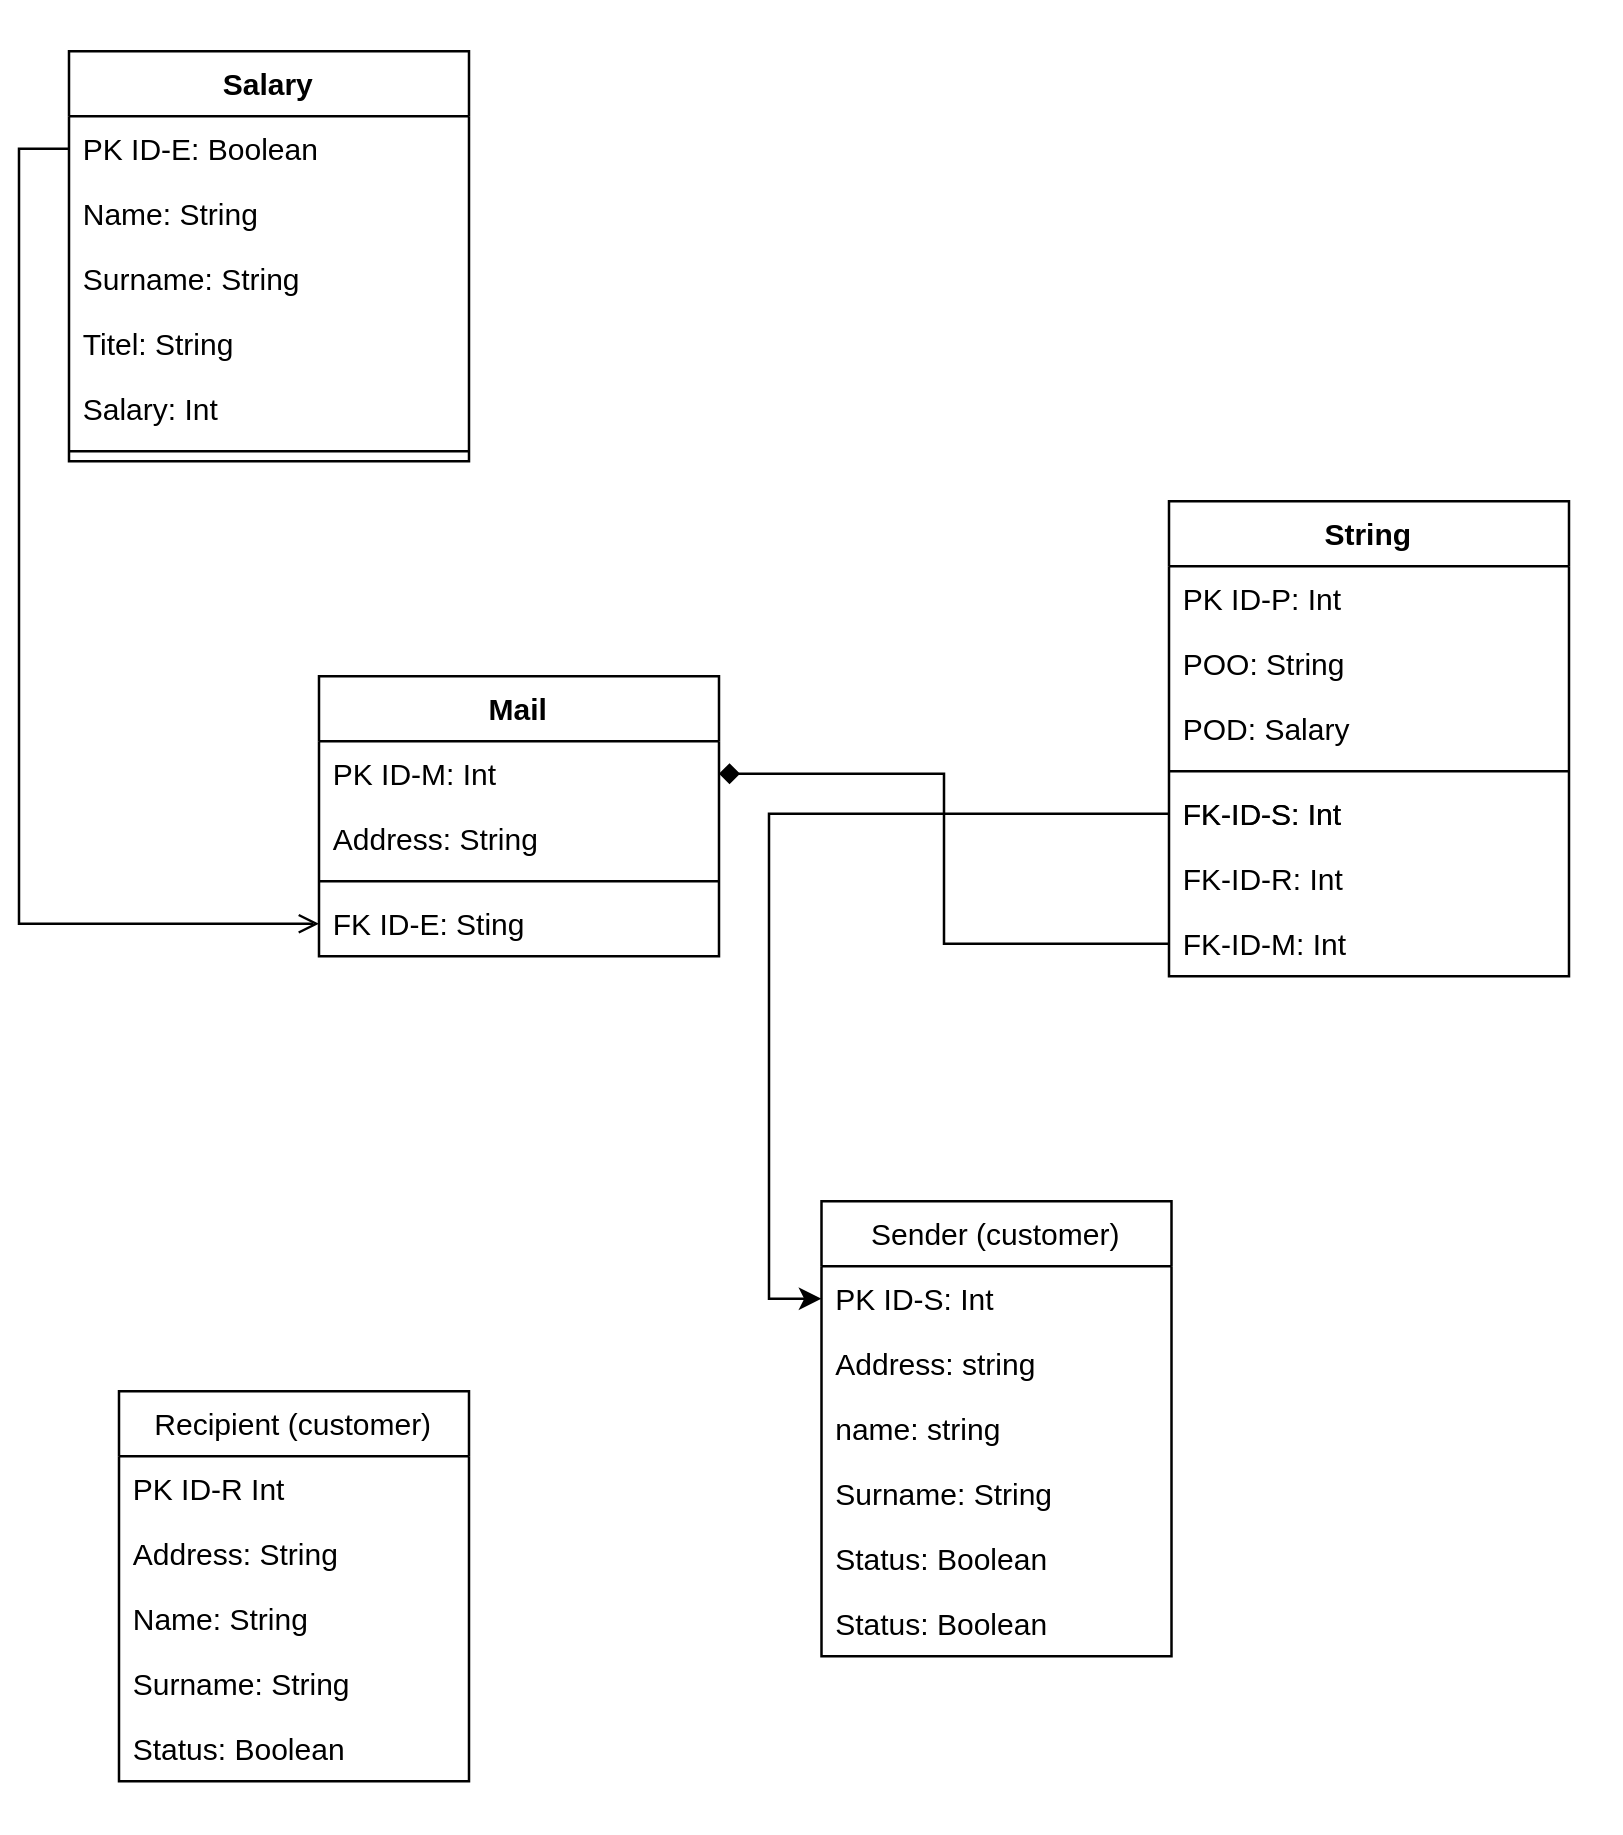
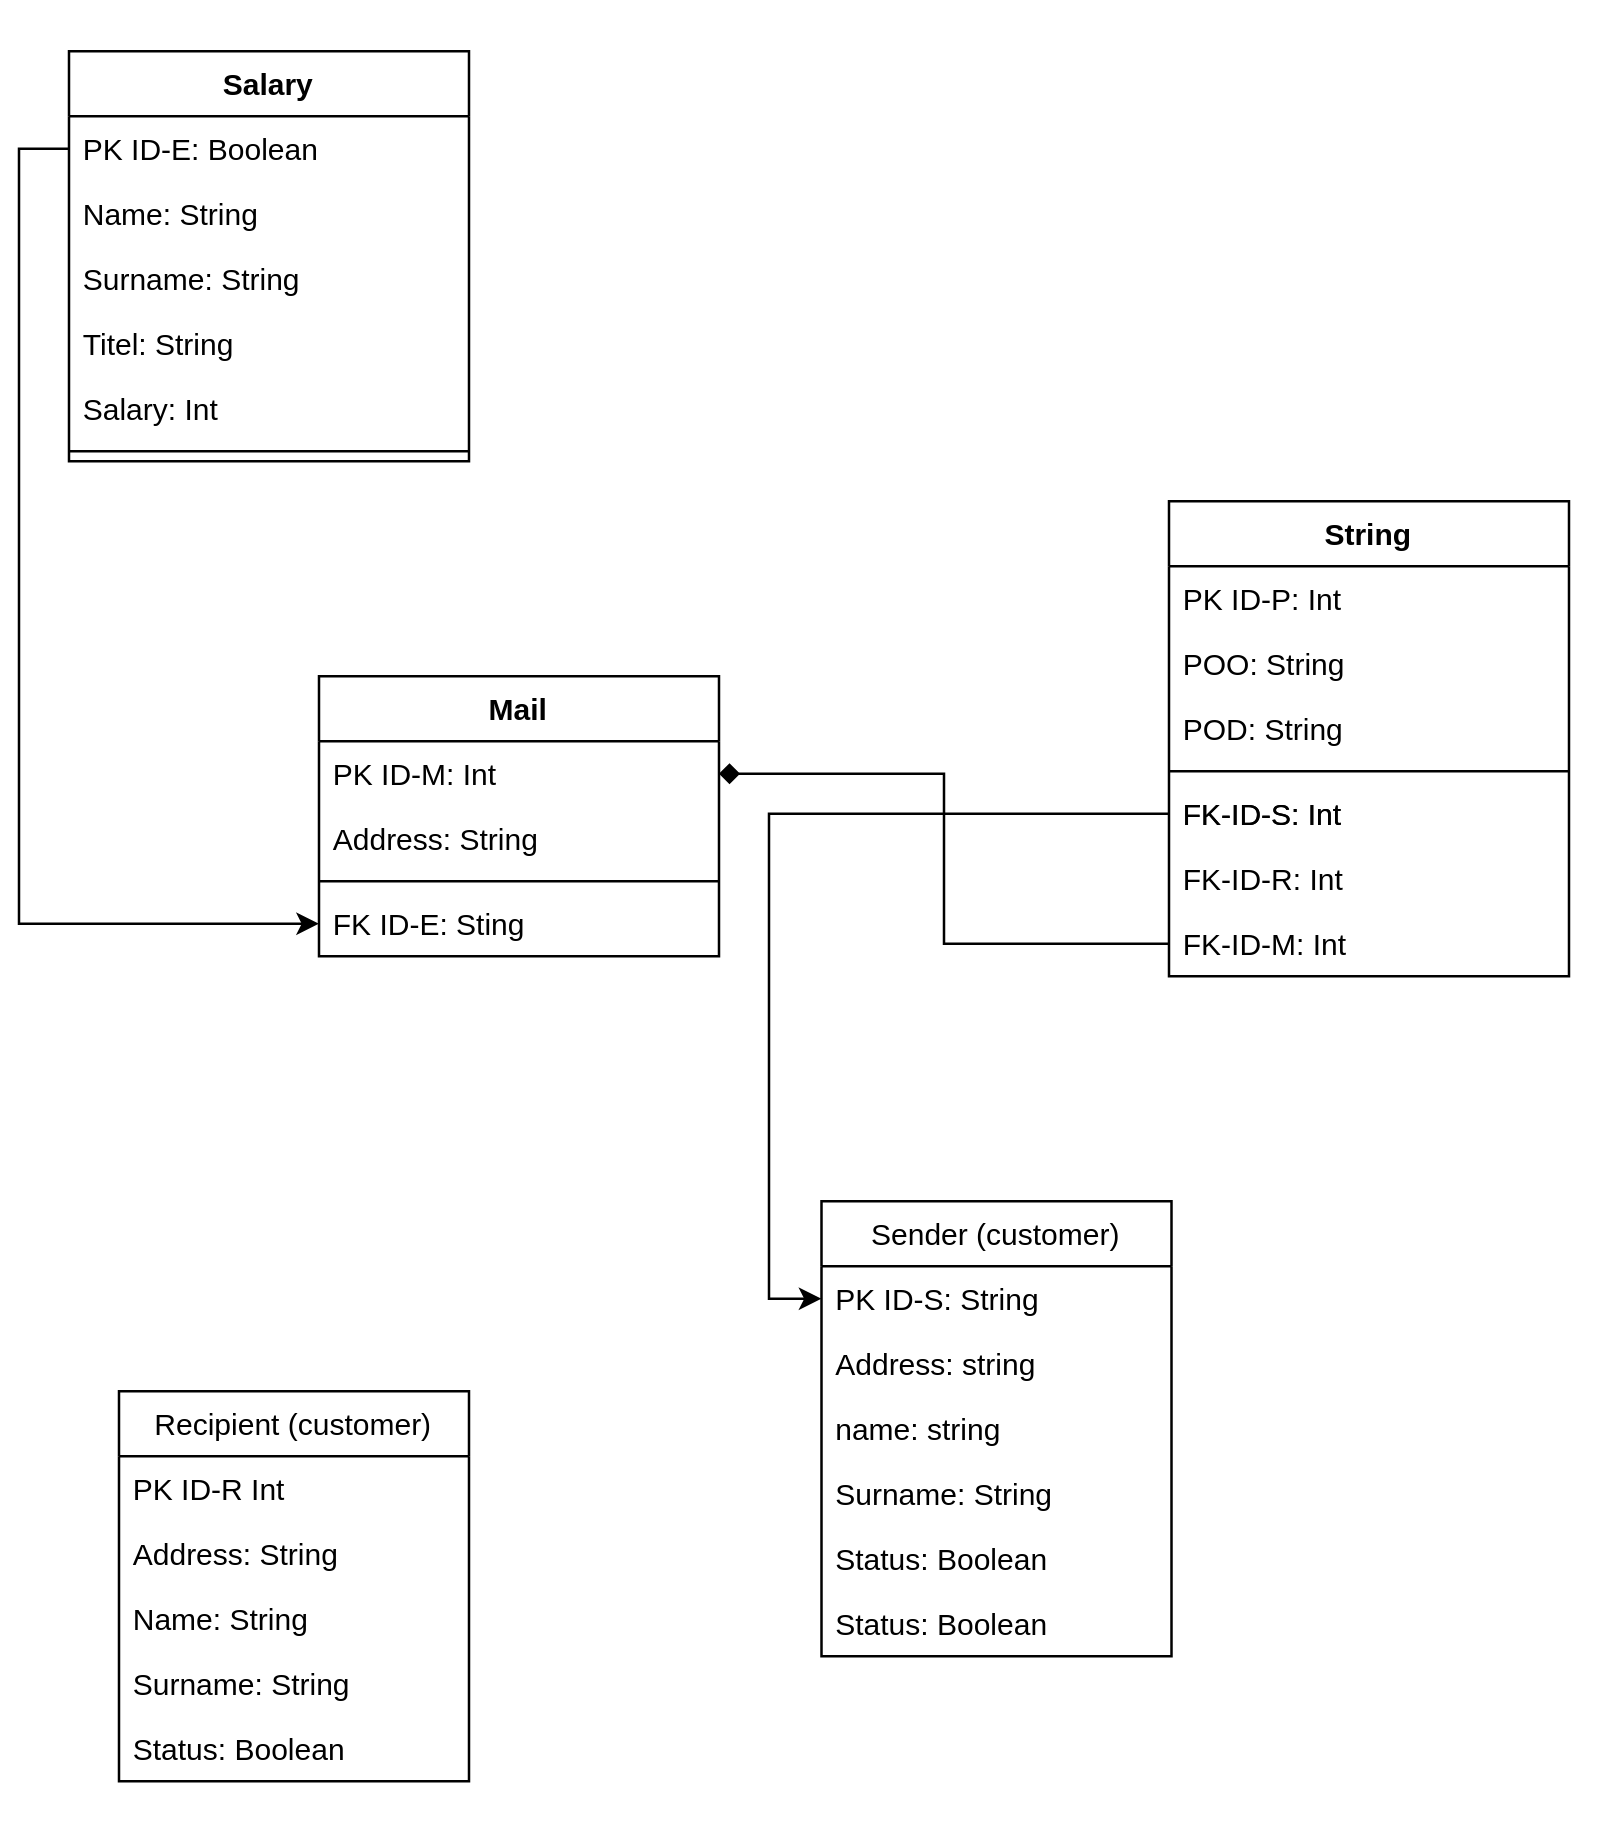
(1263, 730) -> (1263, 730)
(304, 924) -> (300, 924)
(924, 1300) -> (945, 1300)
